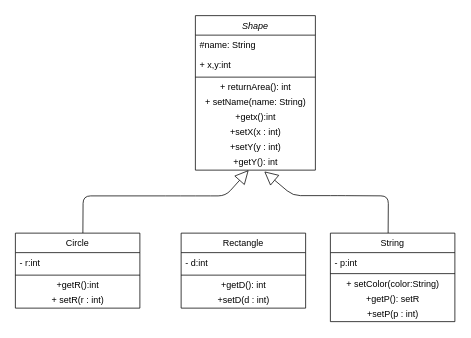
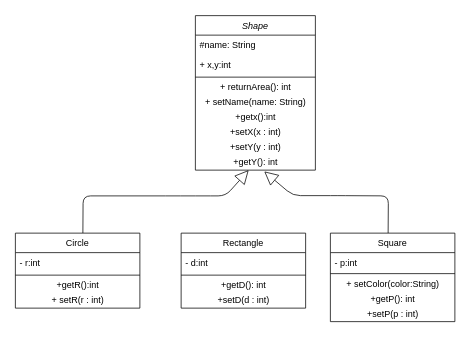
(392, 243) -> (392, 243)
(393, 299) -> (393, 299)
